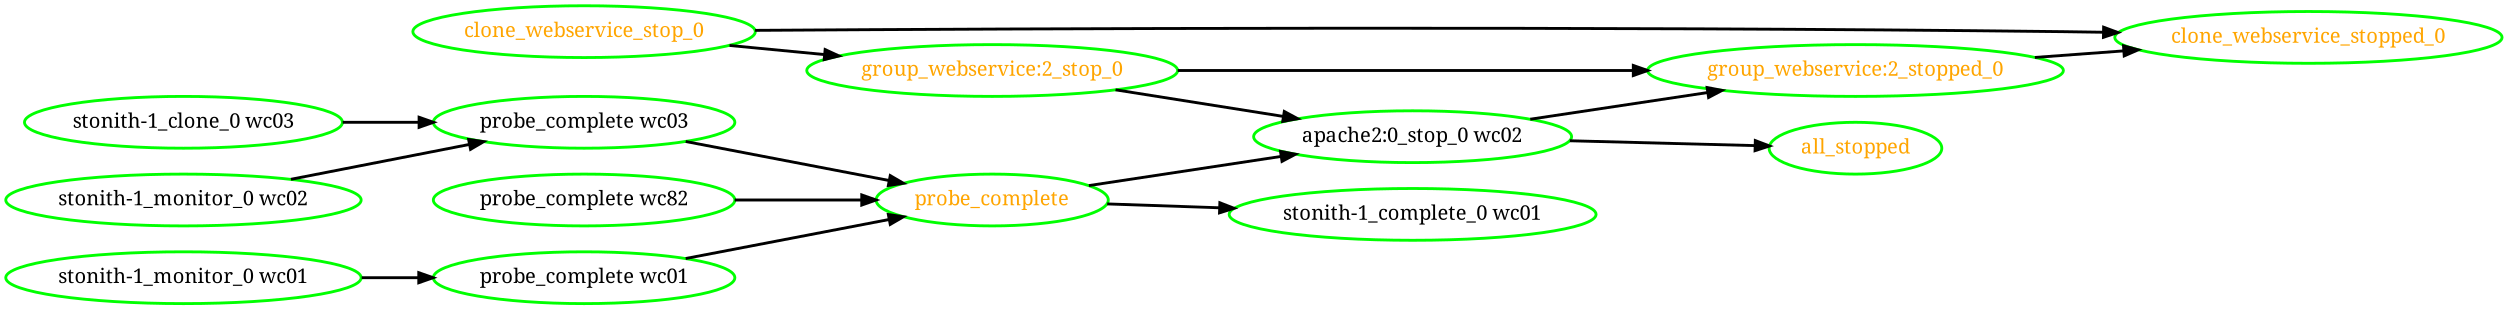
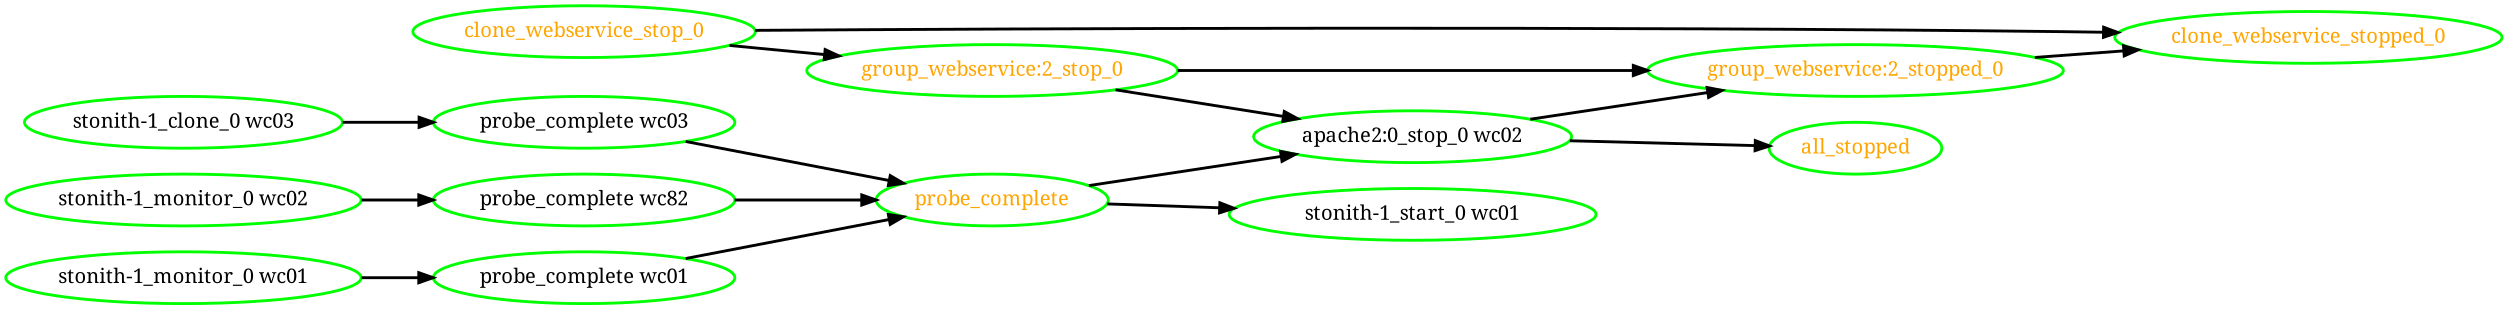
(380, 162) -> (390, 200)
(1413, 214) -> (1413, 214)
